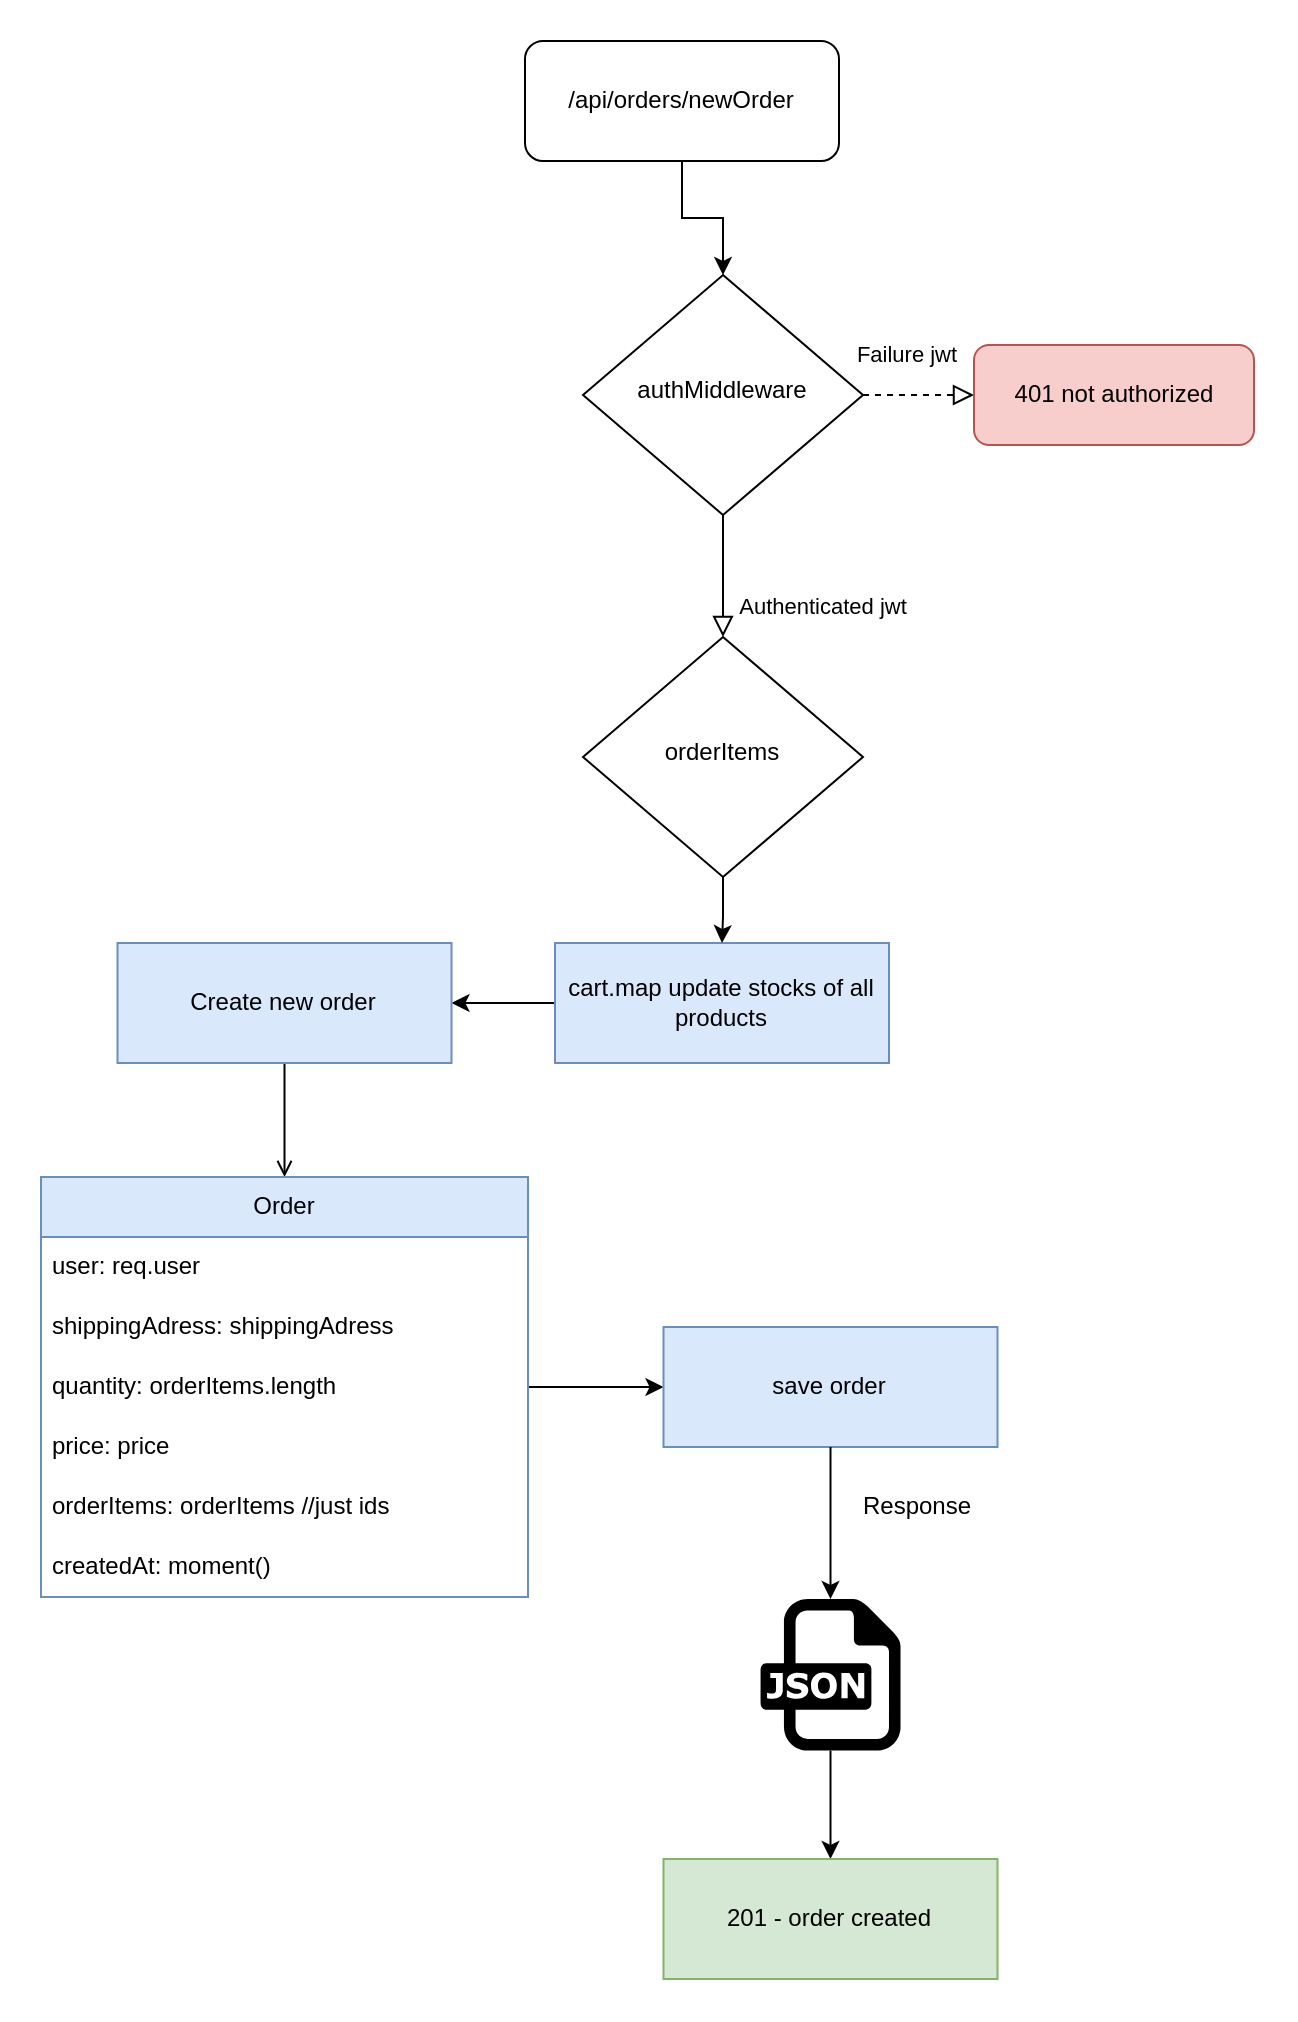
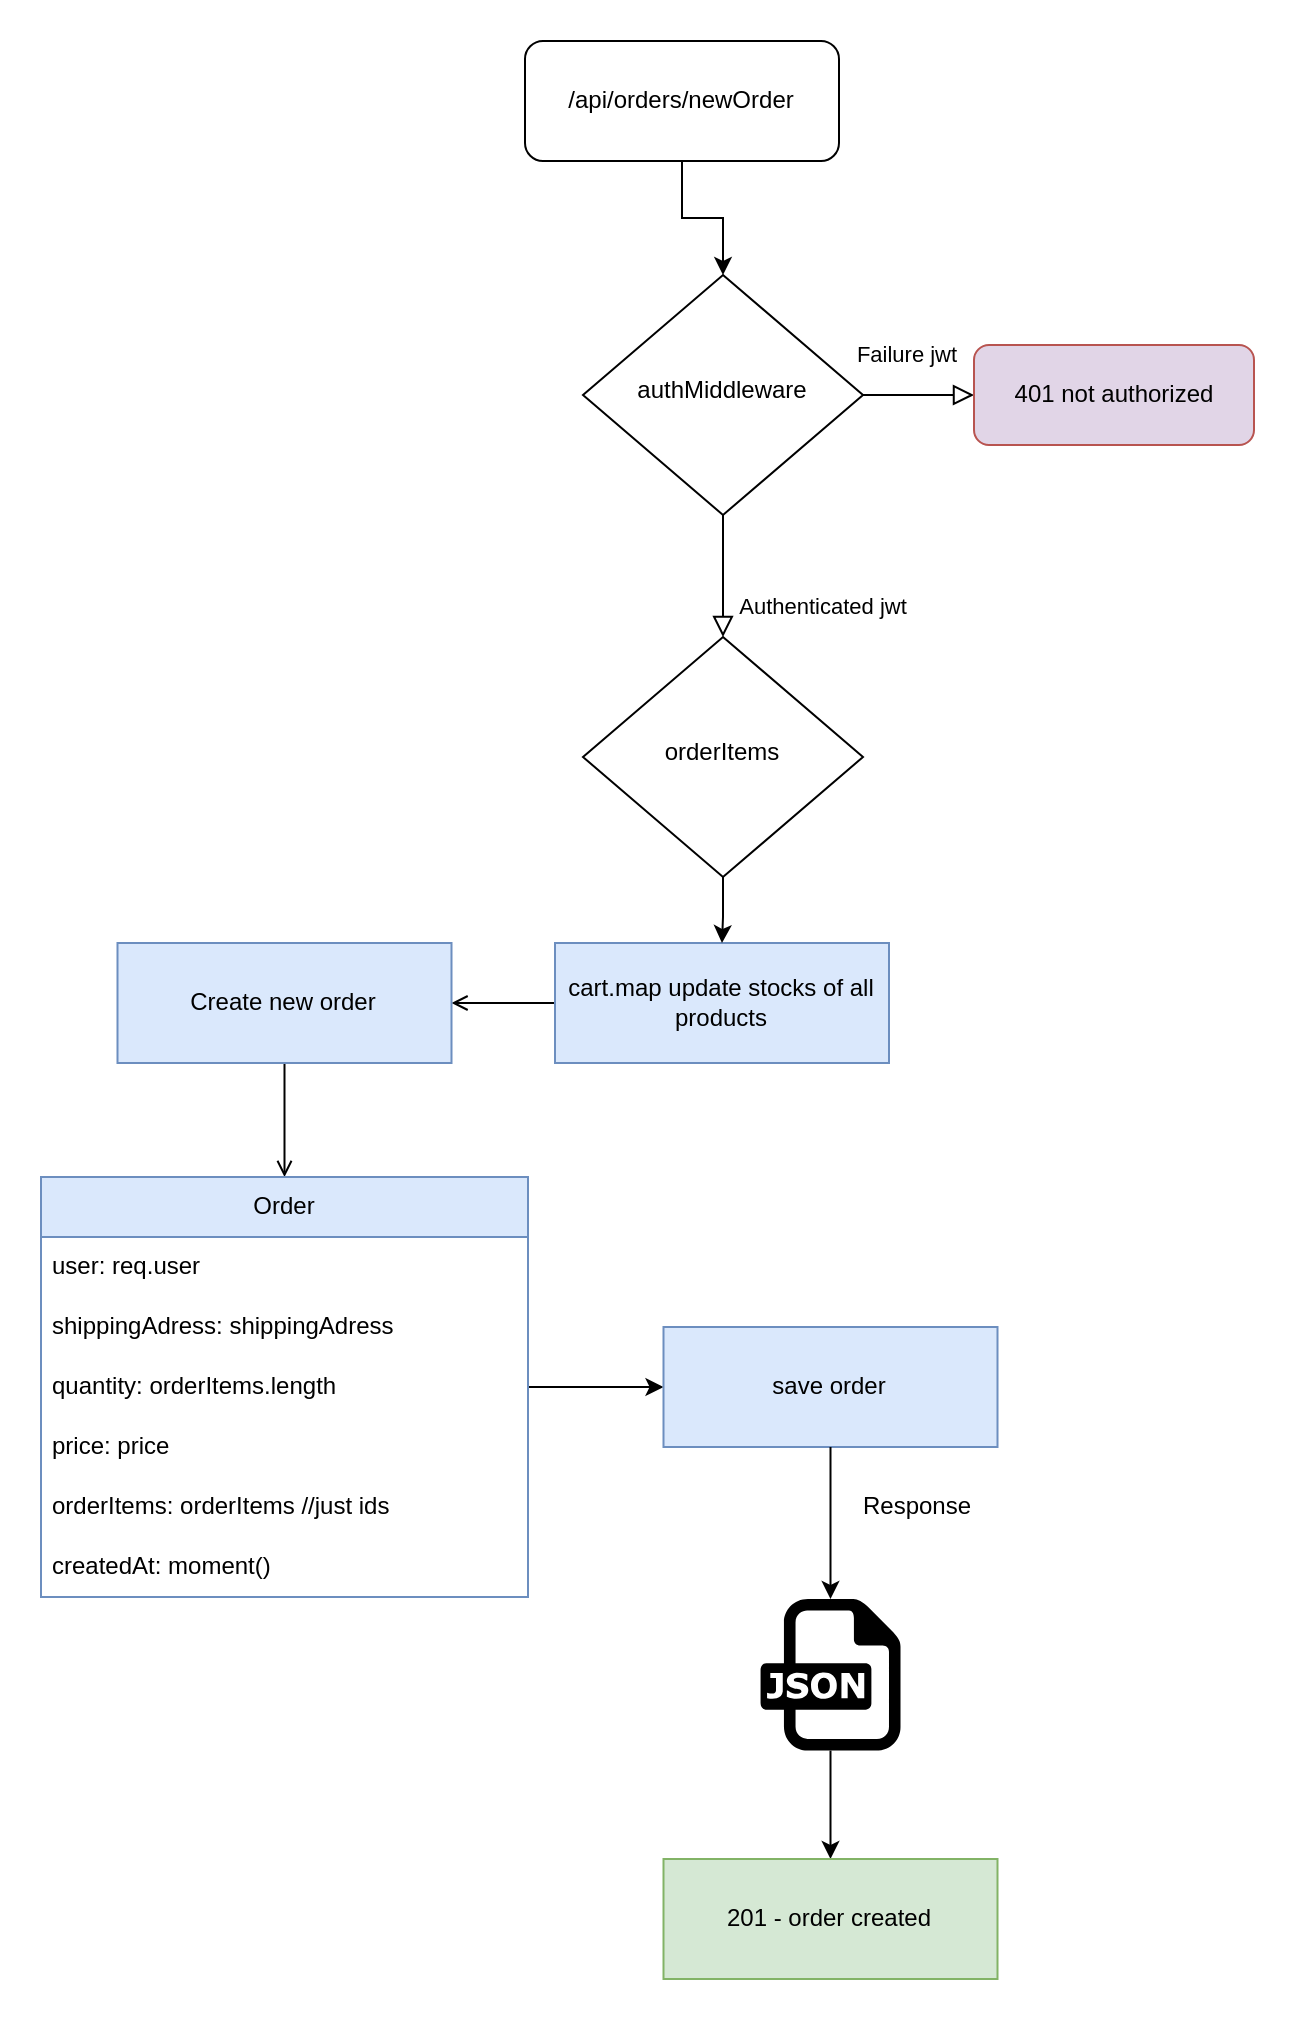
(907, 395) -> (907, 395)
(1114, 395) -> (1114, 395)
(466, 1003) -> (463, 1003)
